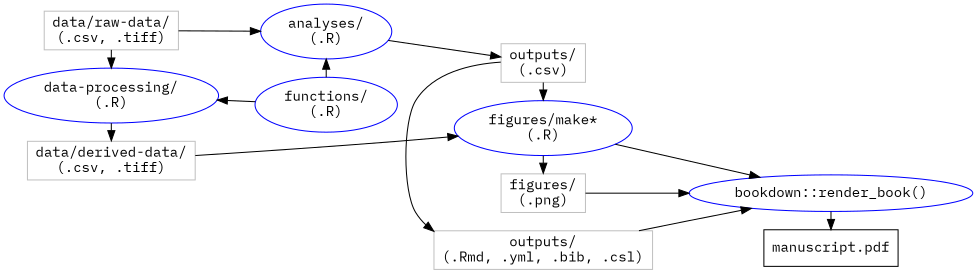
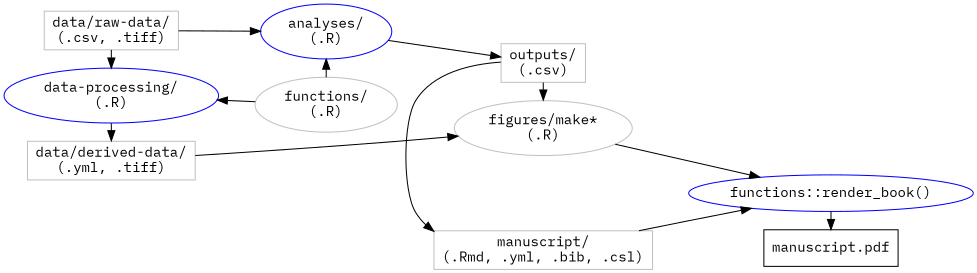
(326, 105) -> (326, 105)
(543, 128) -> (543, 128)
(111, 161) -> (111, 161)
(543, 193) -> none
(831, 193) -> (831, 193)
(543, 250) -> (543, 250)
